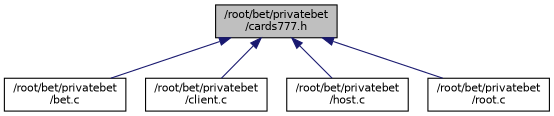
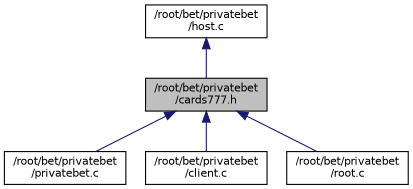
(316, 62) -> (206, 64)
(65, 95) -> (65, 168)
